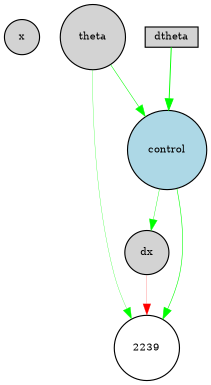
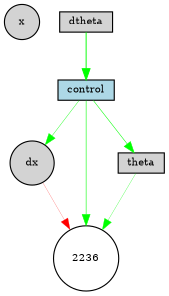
(93, 37) -> (141, 163)
(125, 86) -> (110, 122)
(167, 150) -> (86, 90)
(147, 348) -> (86, 258)
